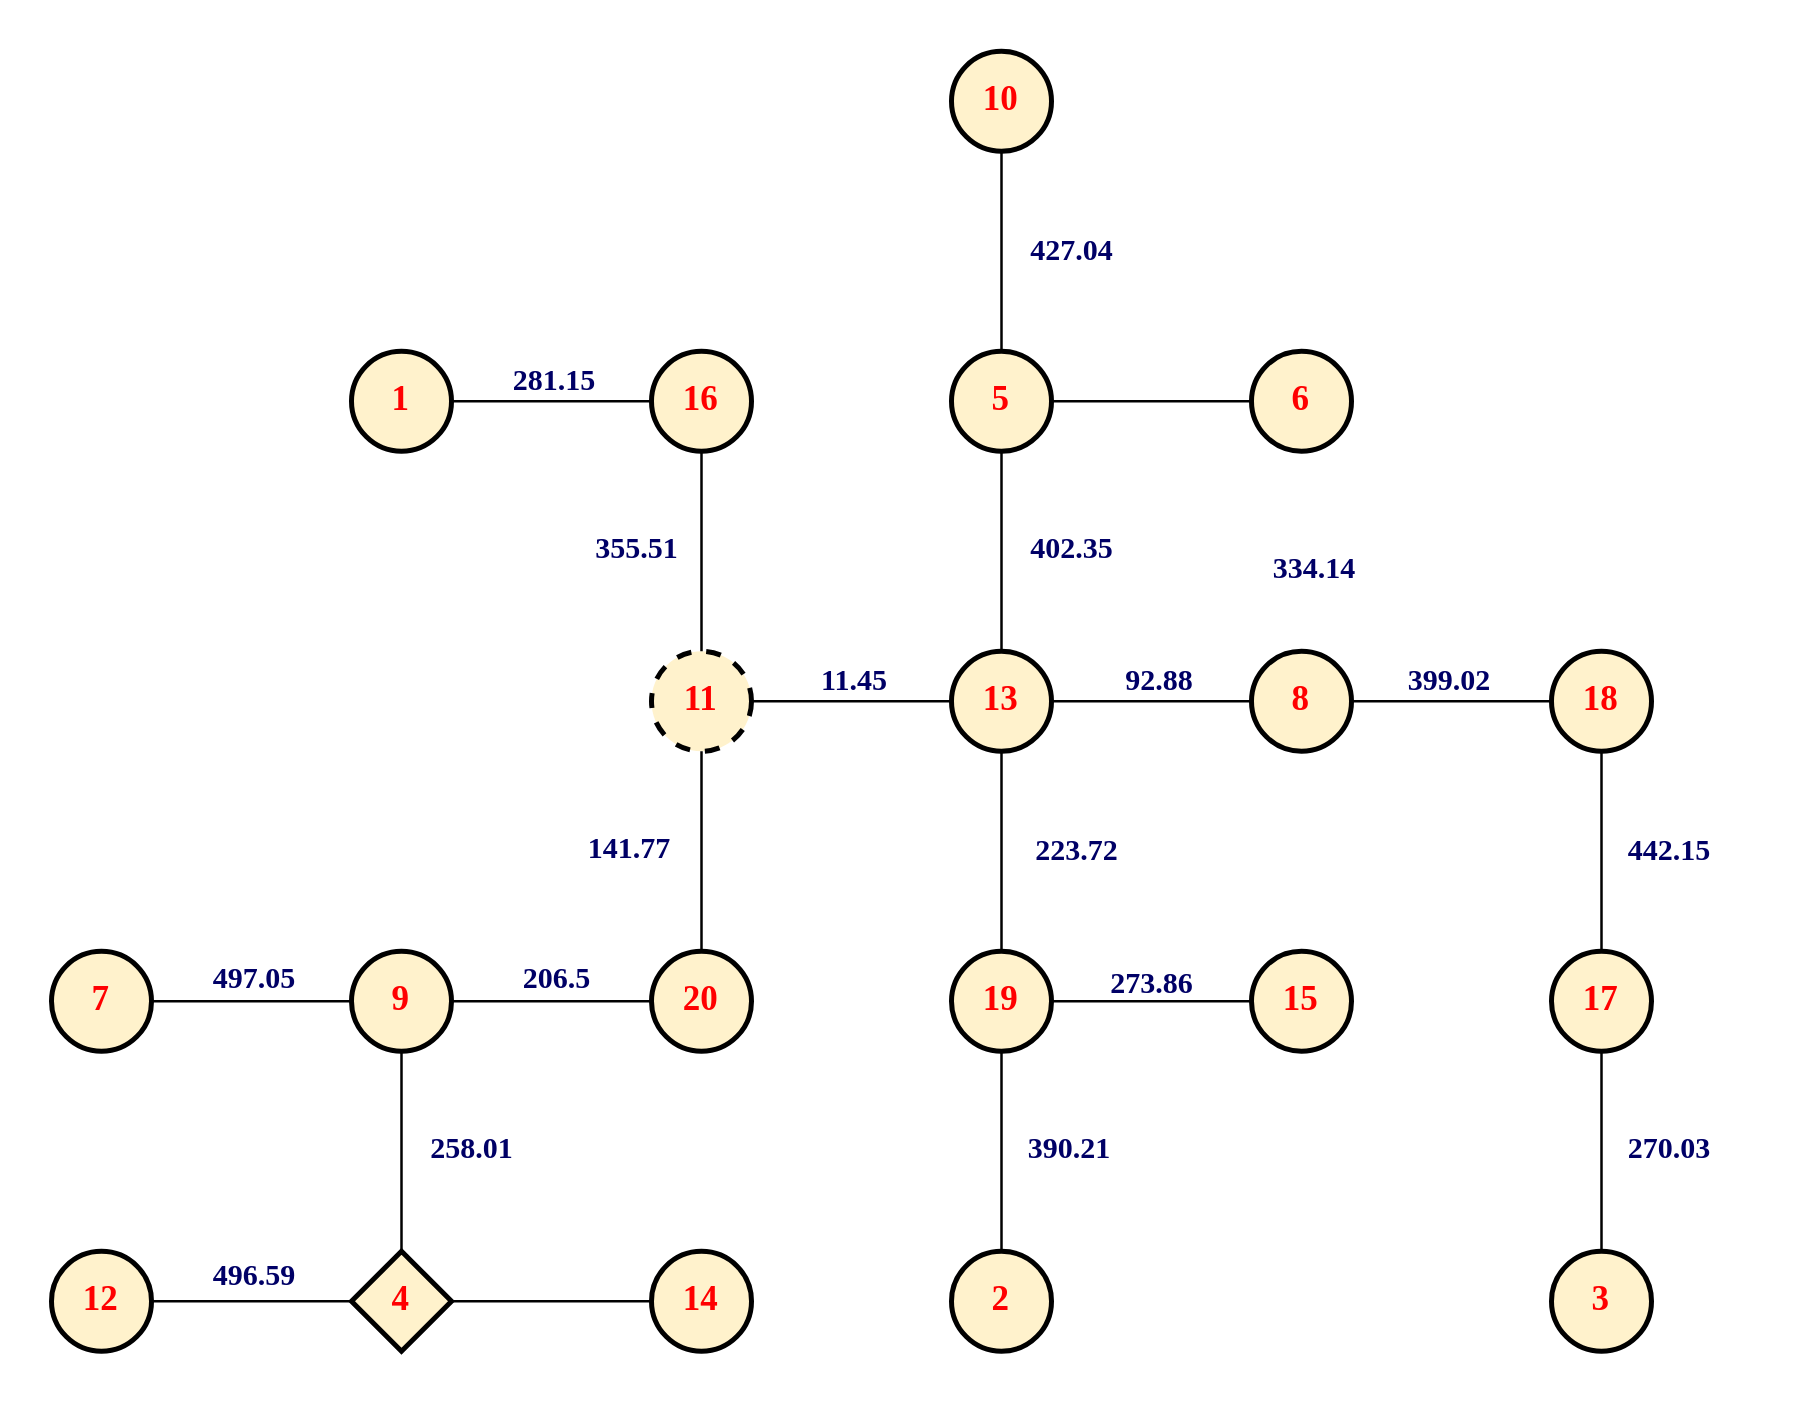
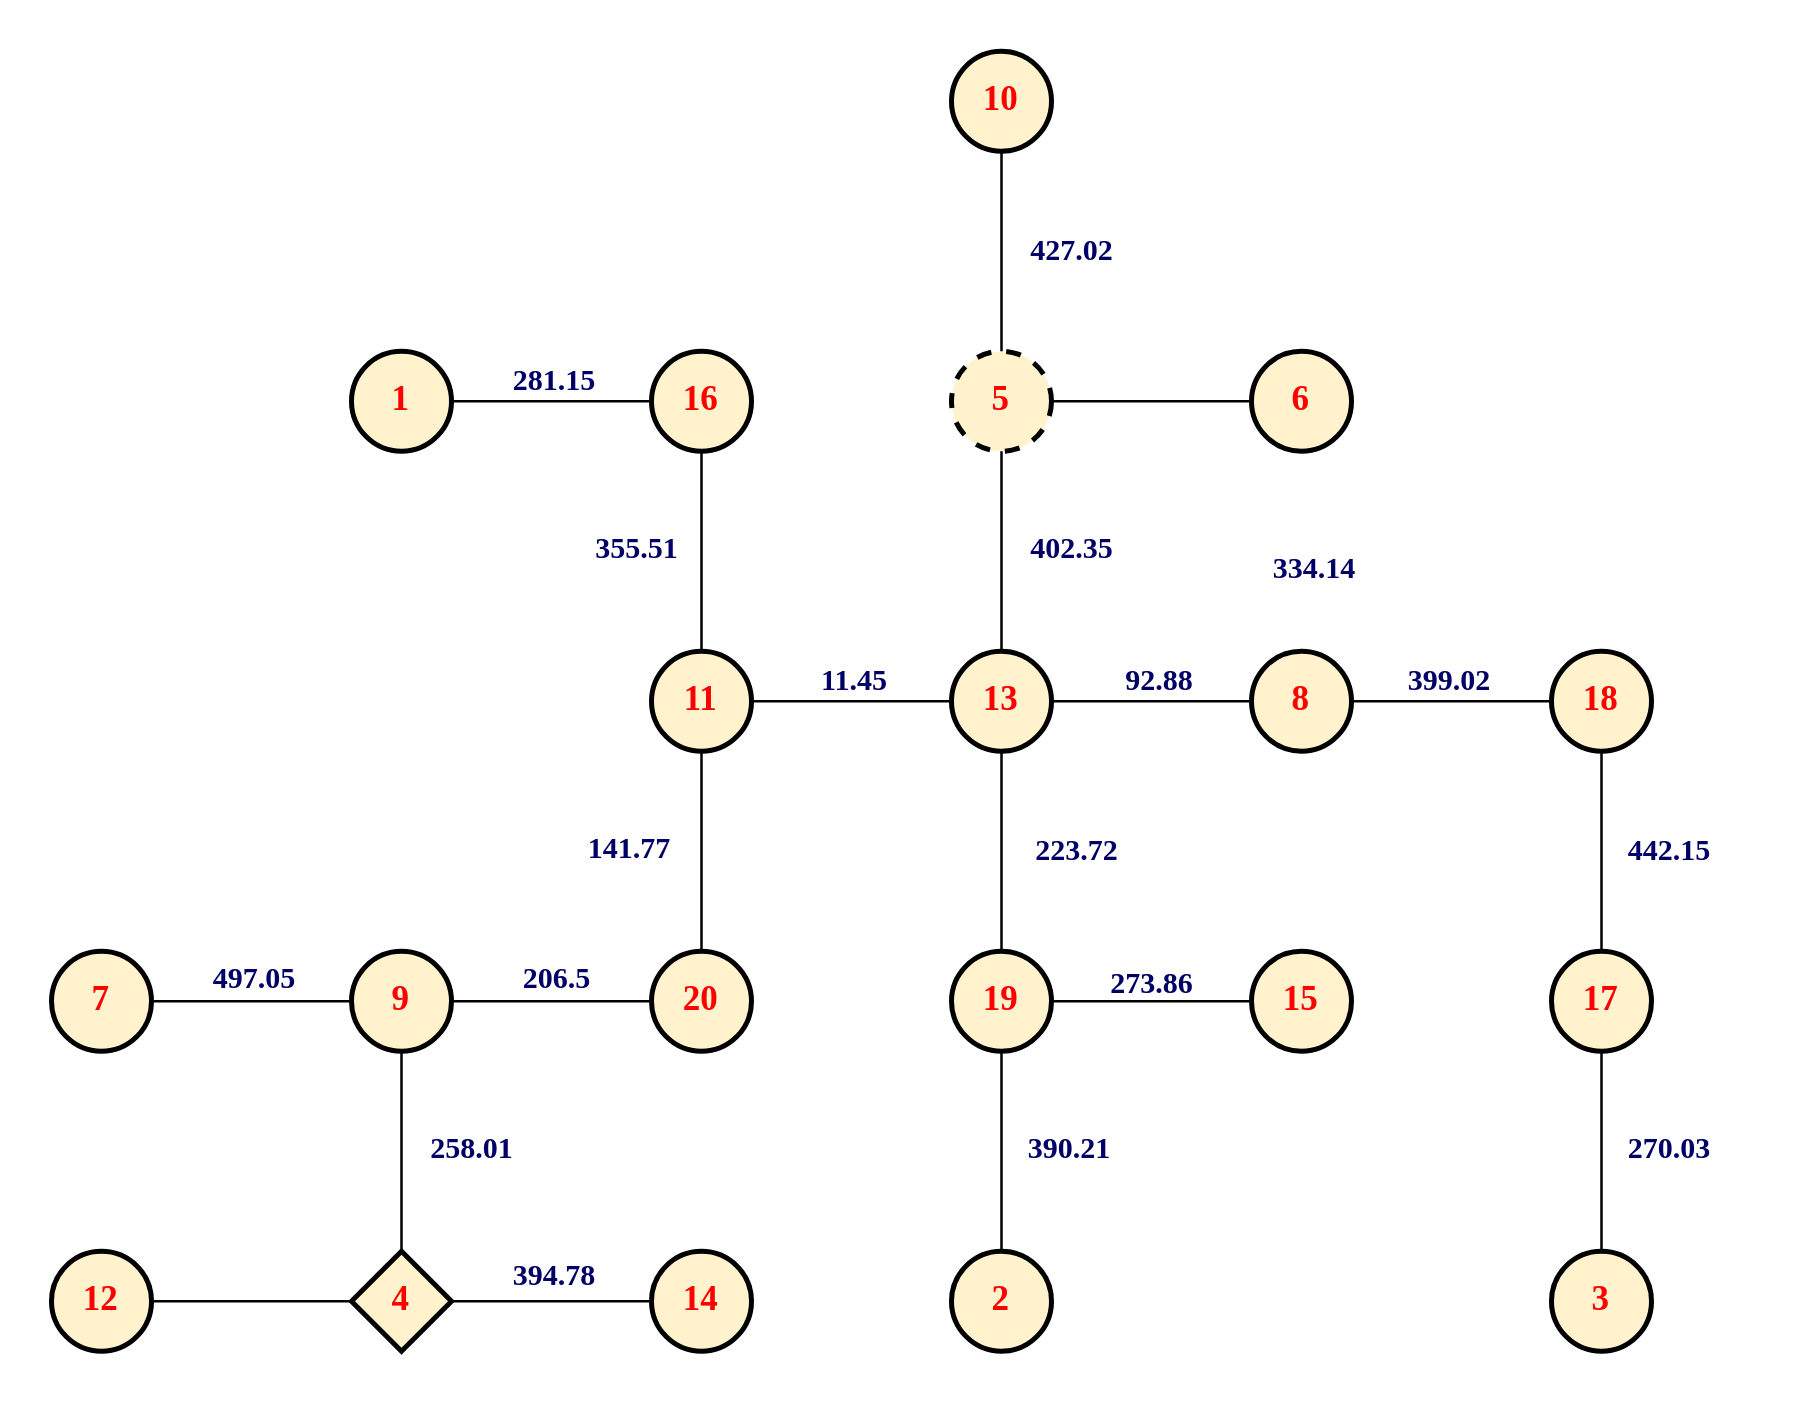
(1073, 251) -> (1073, 251)
(1001, 401) -> (1001, 401)
(701, 701) -> (701, 701)
(253, 1276) -> none
none -> (553, 1276)
